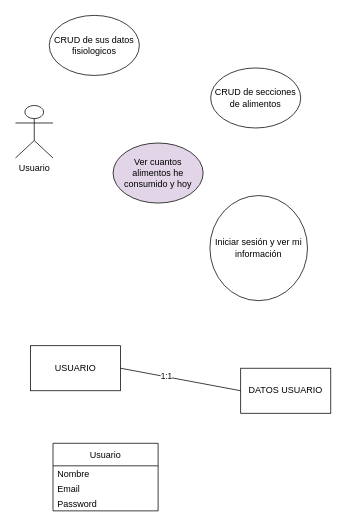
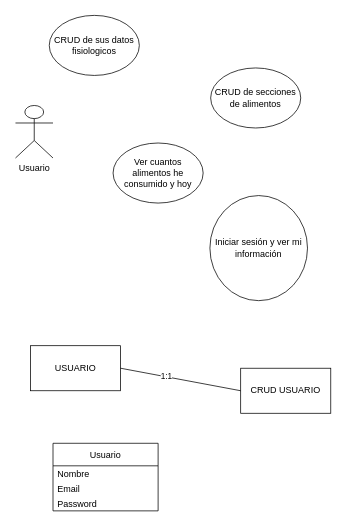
(158, 173) -> (158, 173)
(285, 390) -> (285, 390)
